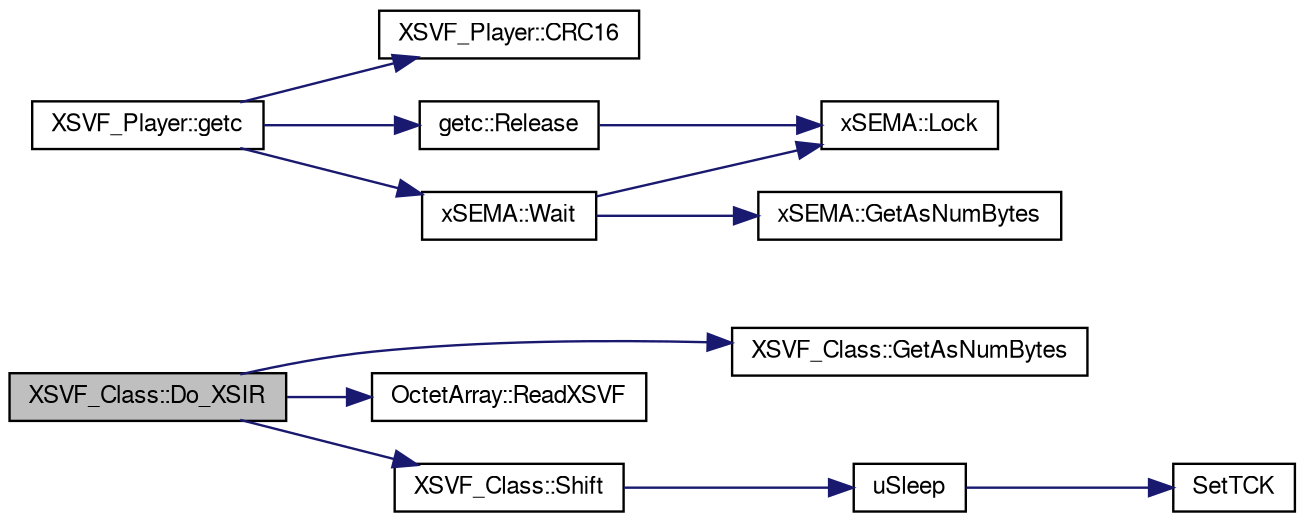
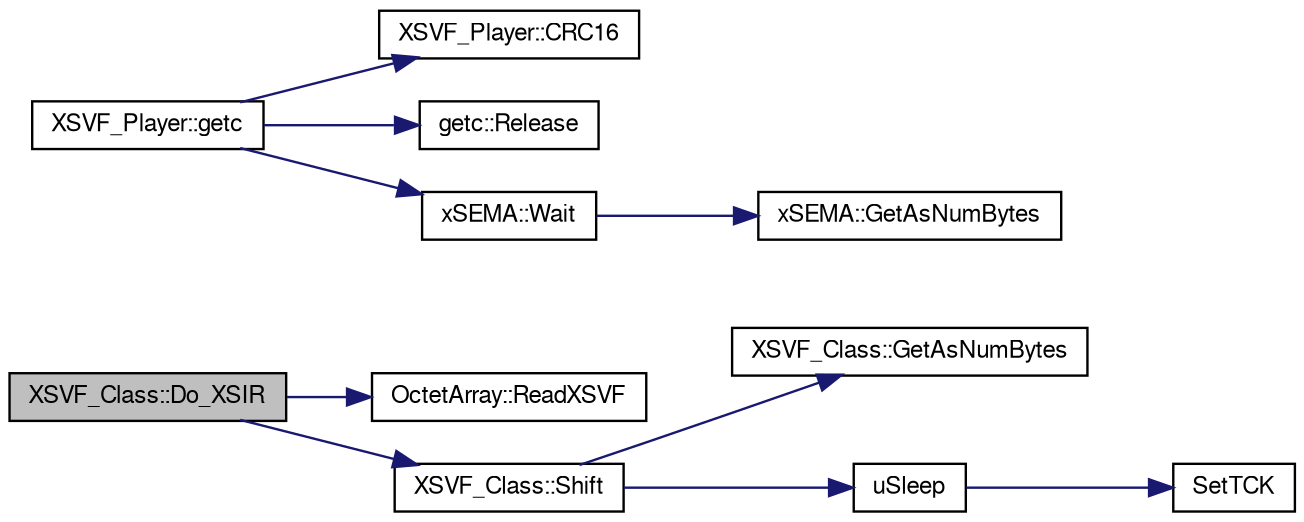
(910, 125) -> none
(473, 344) -> (699, 424)
